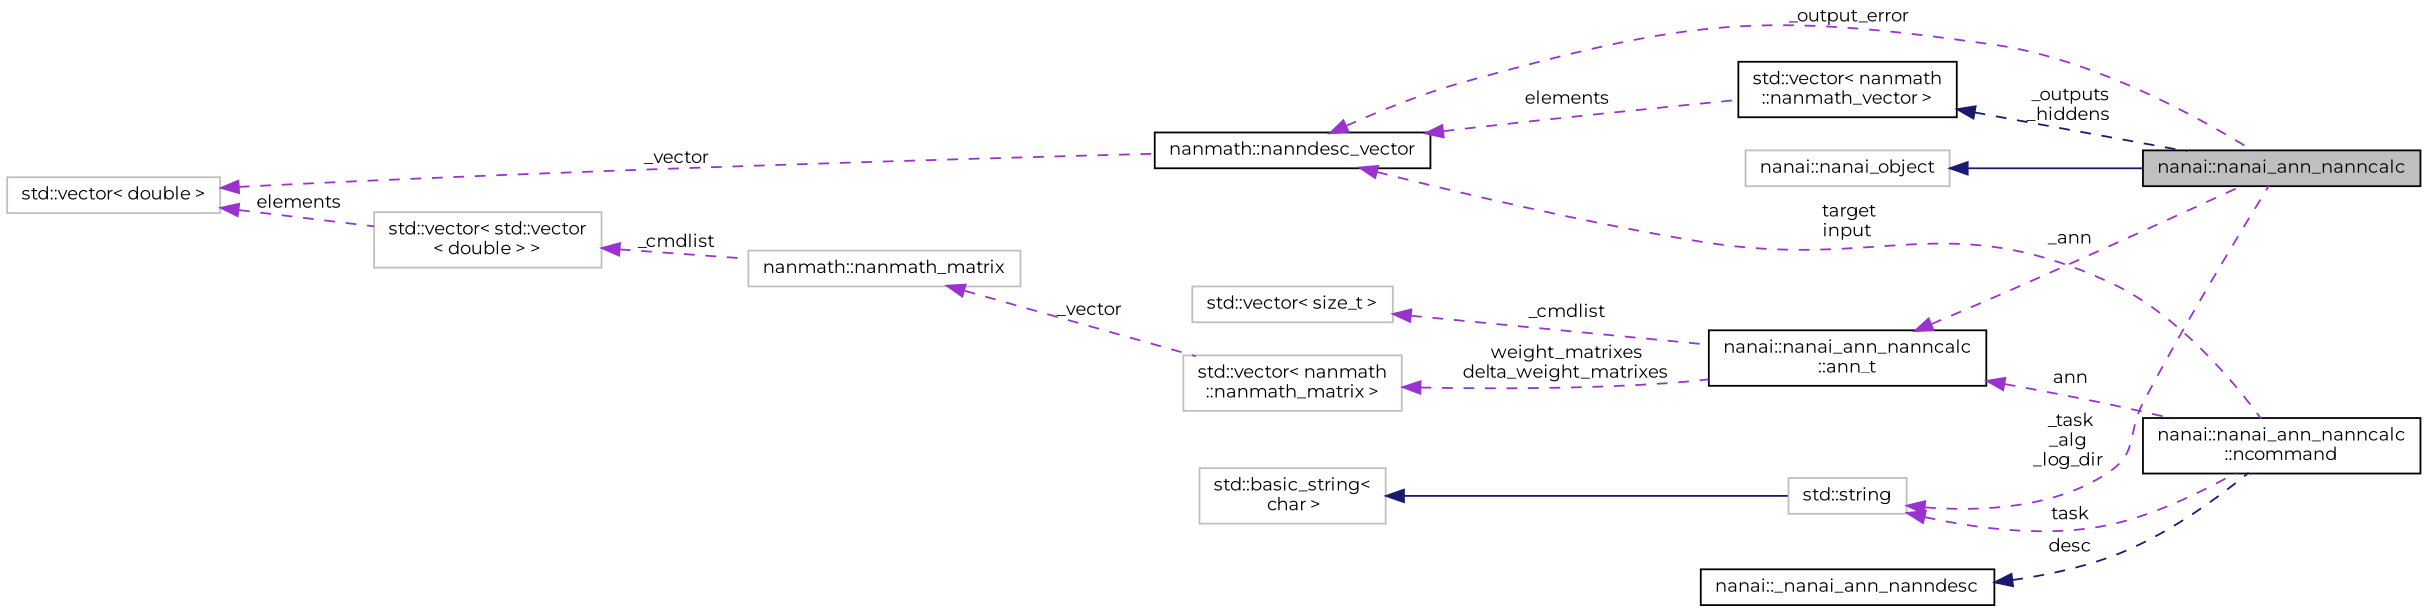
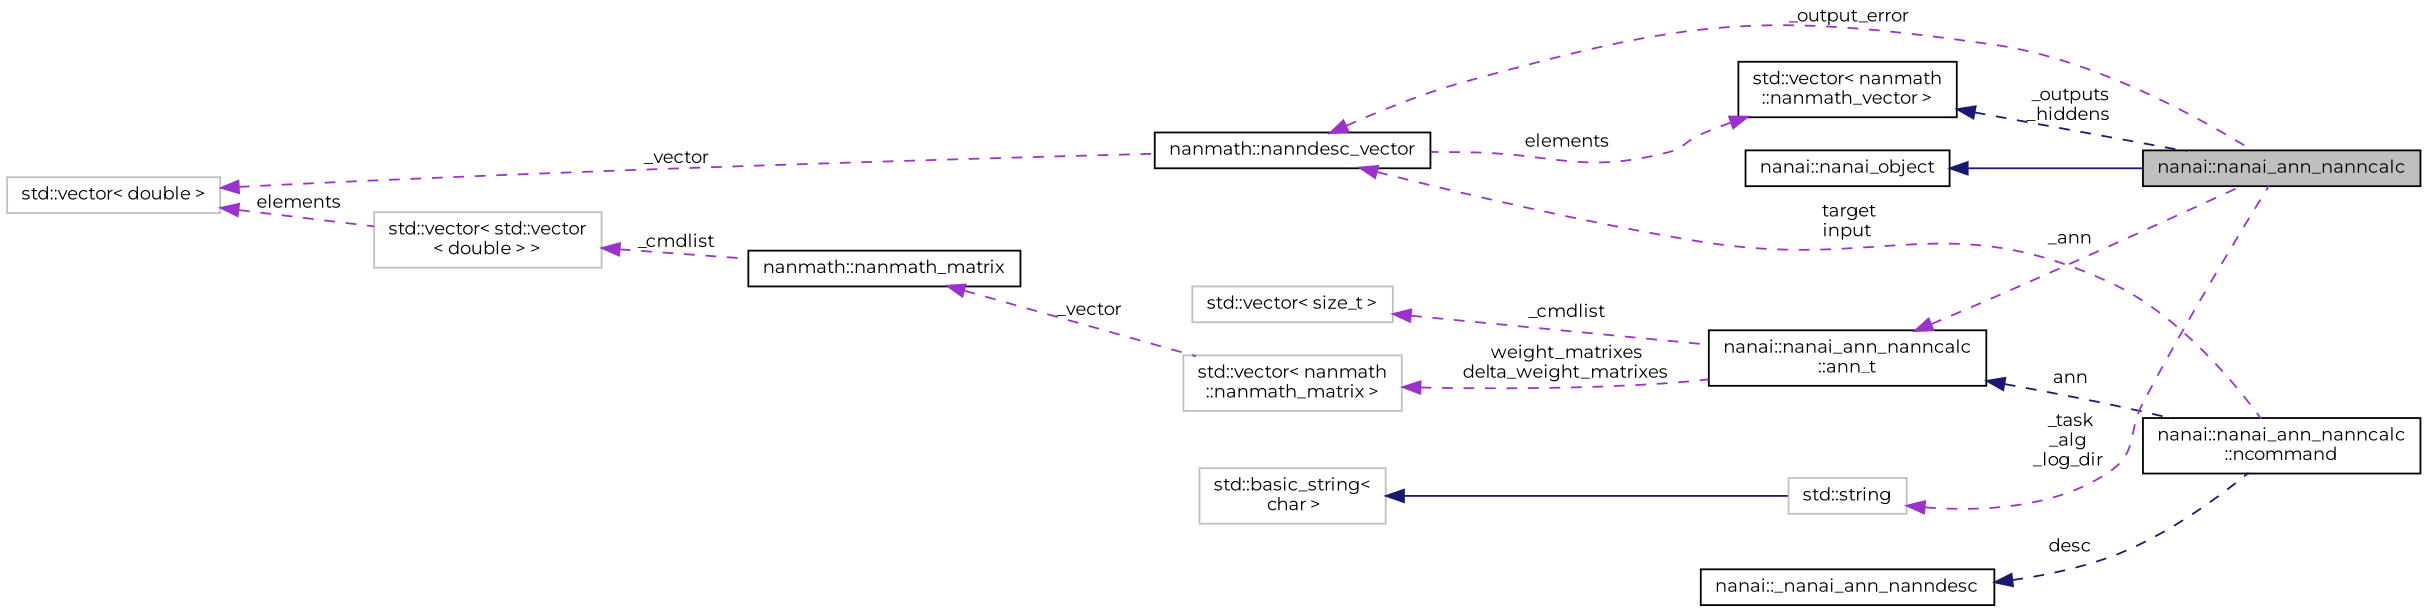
(1591, 115) -> (1585, 162)
(1848, 168) -> (1848, 168)
(884, 269) -> (884, 269)
(2089, 400) -> (2089, 400)
(2085, 529) -> none
